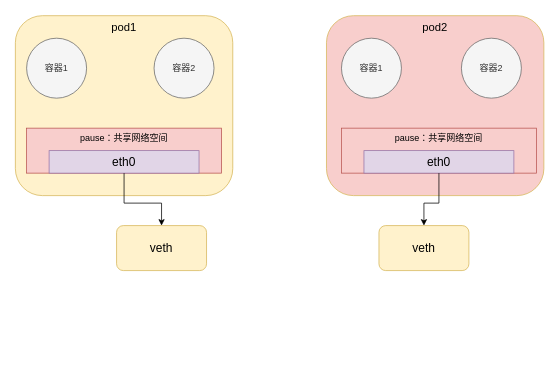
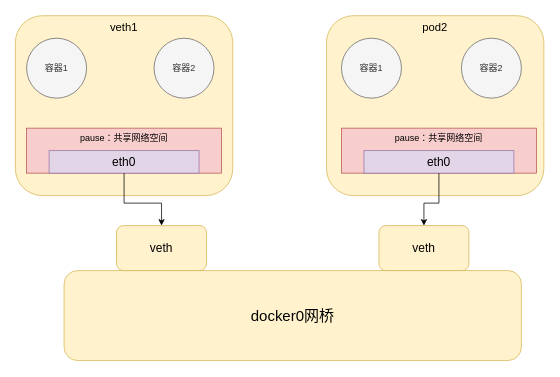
(124, 27) -> (124, 27)
(435, 105) -> (435, 105)
none -> (293, 315)
